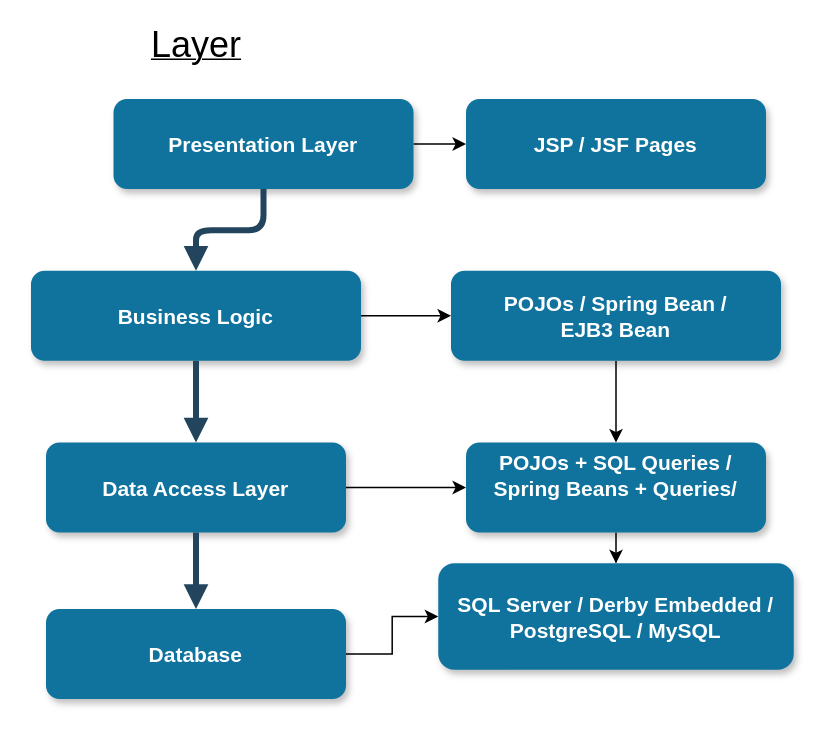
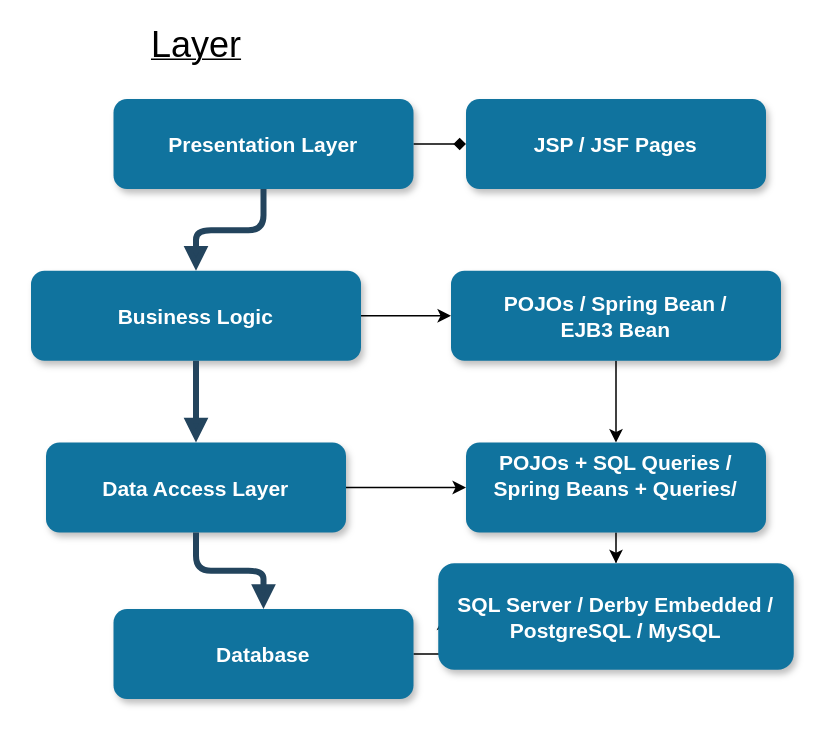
(454, 144) -> (453, 144)
(196, 654) -> (263, 654)
